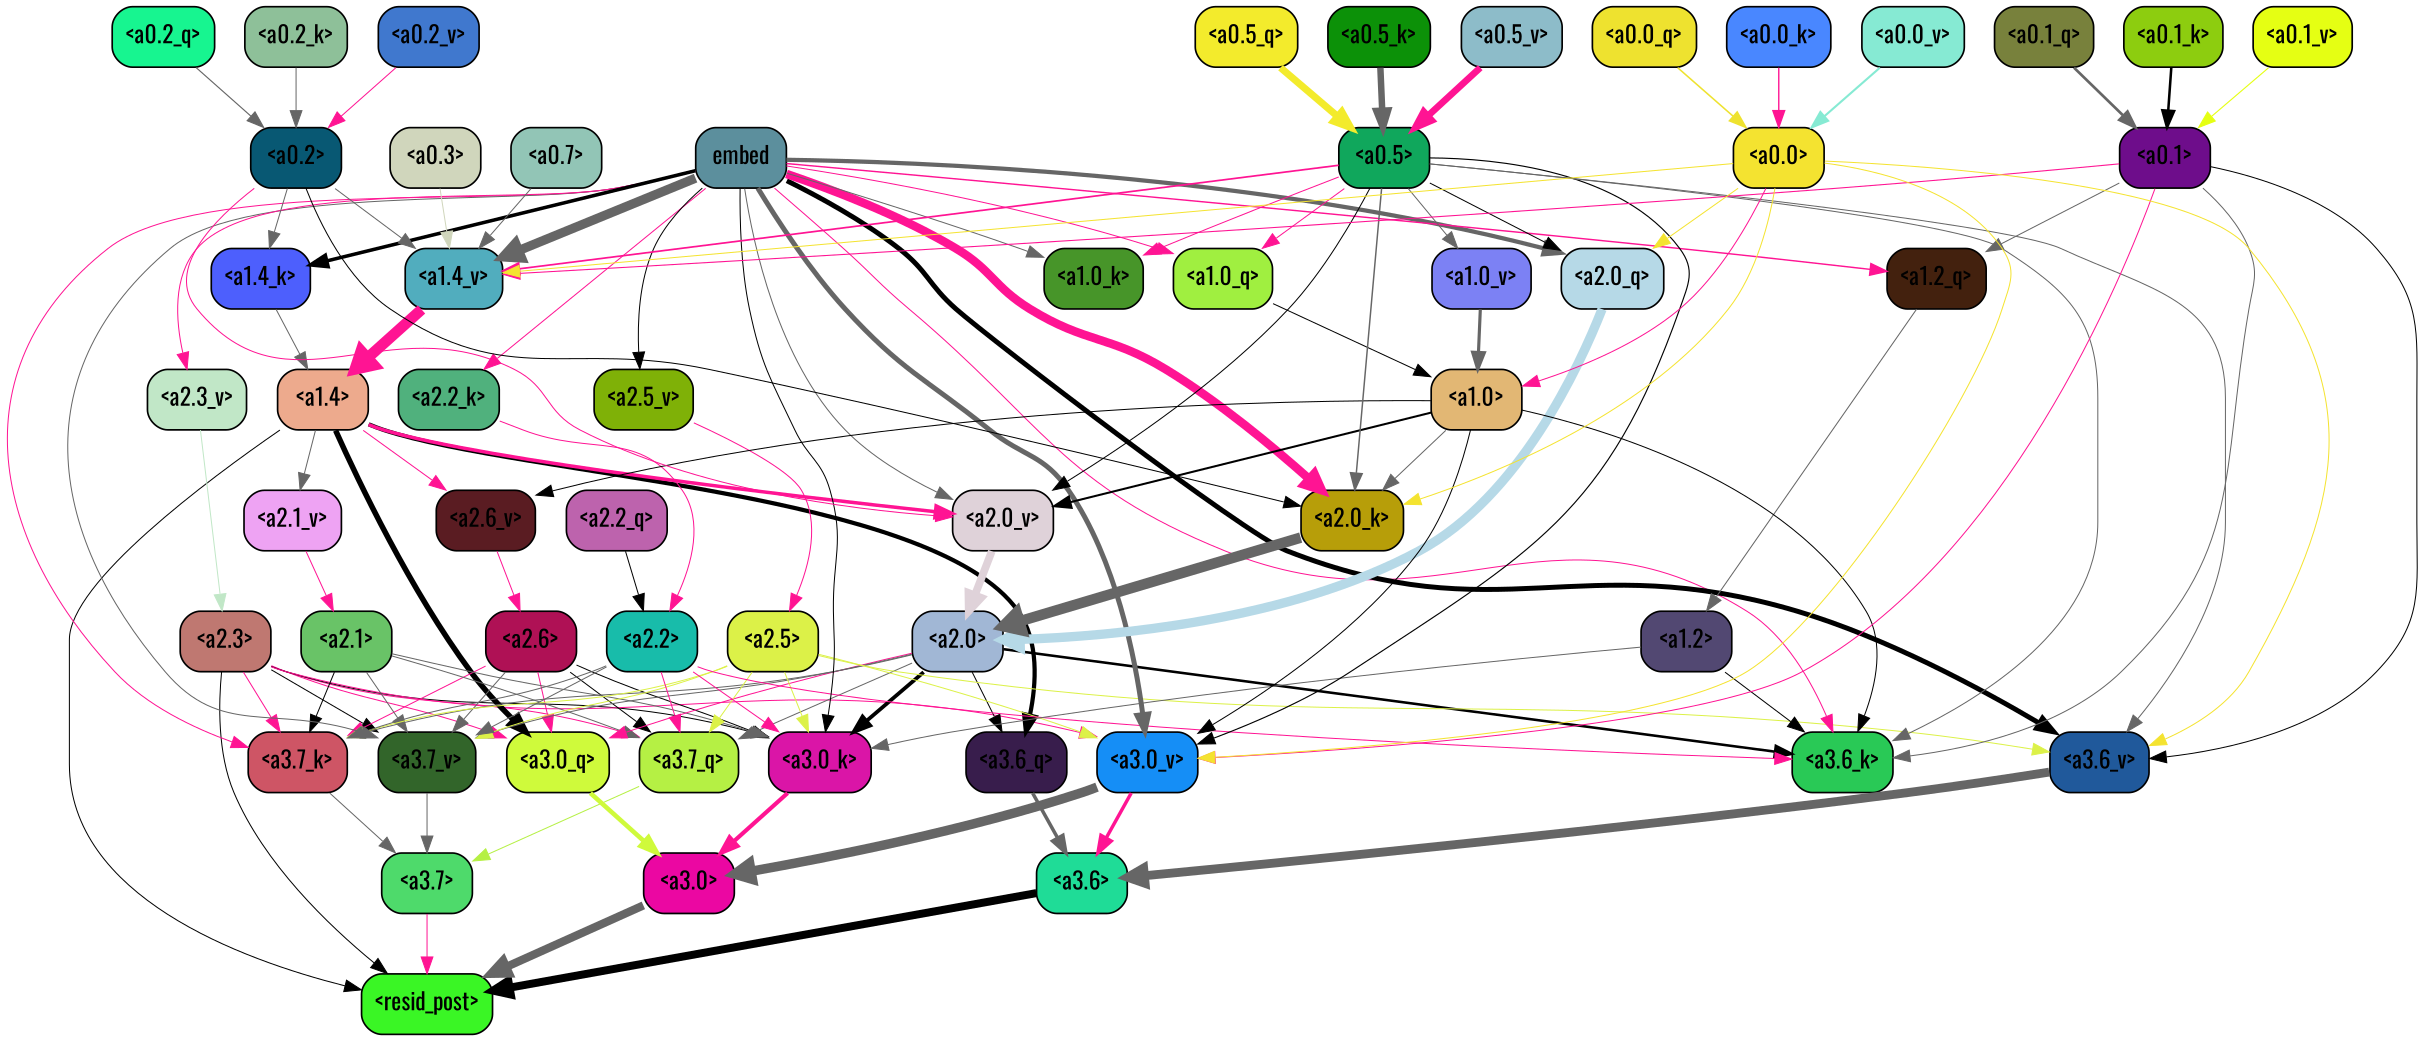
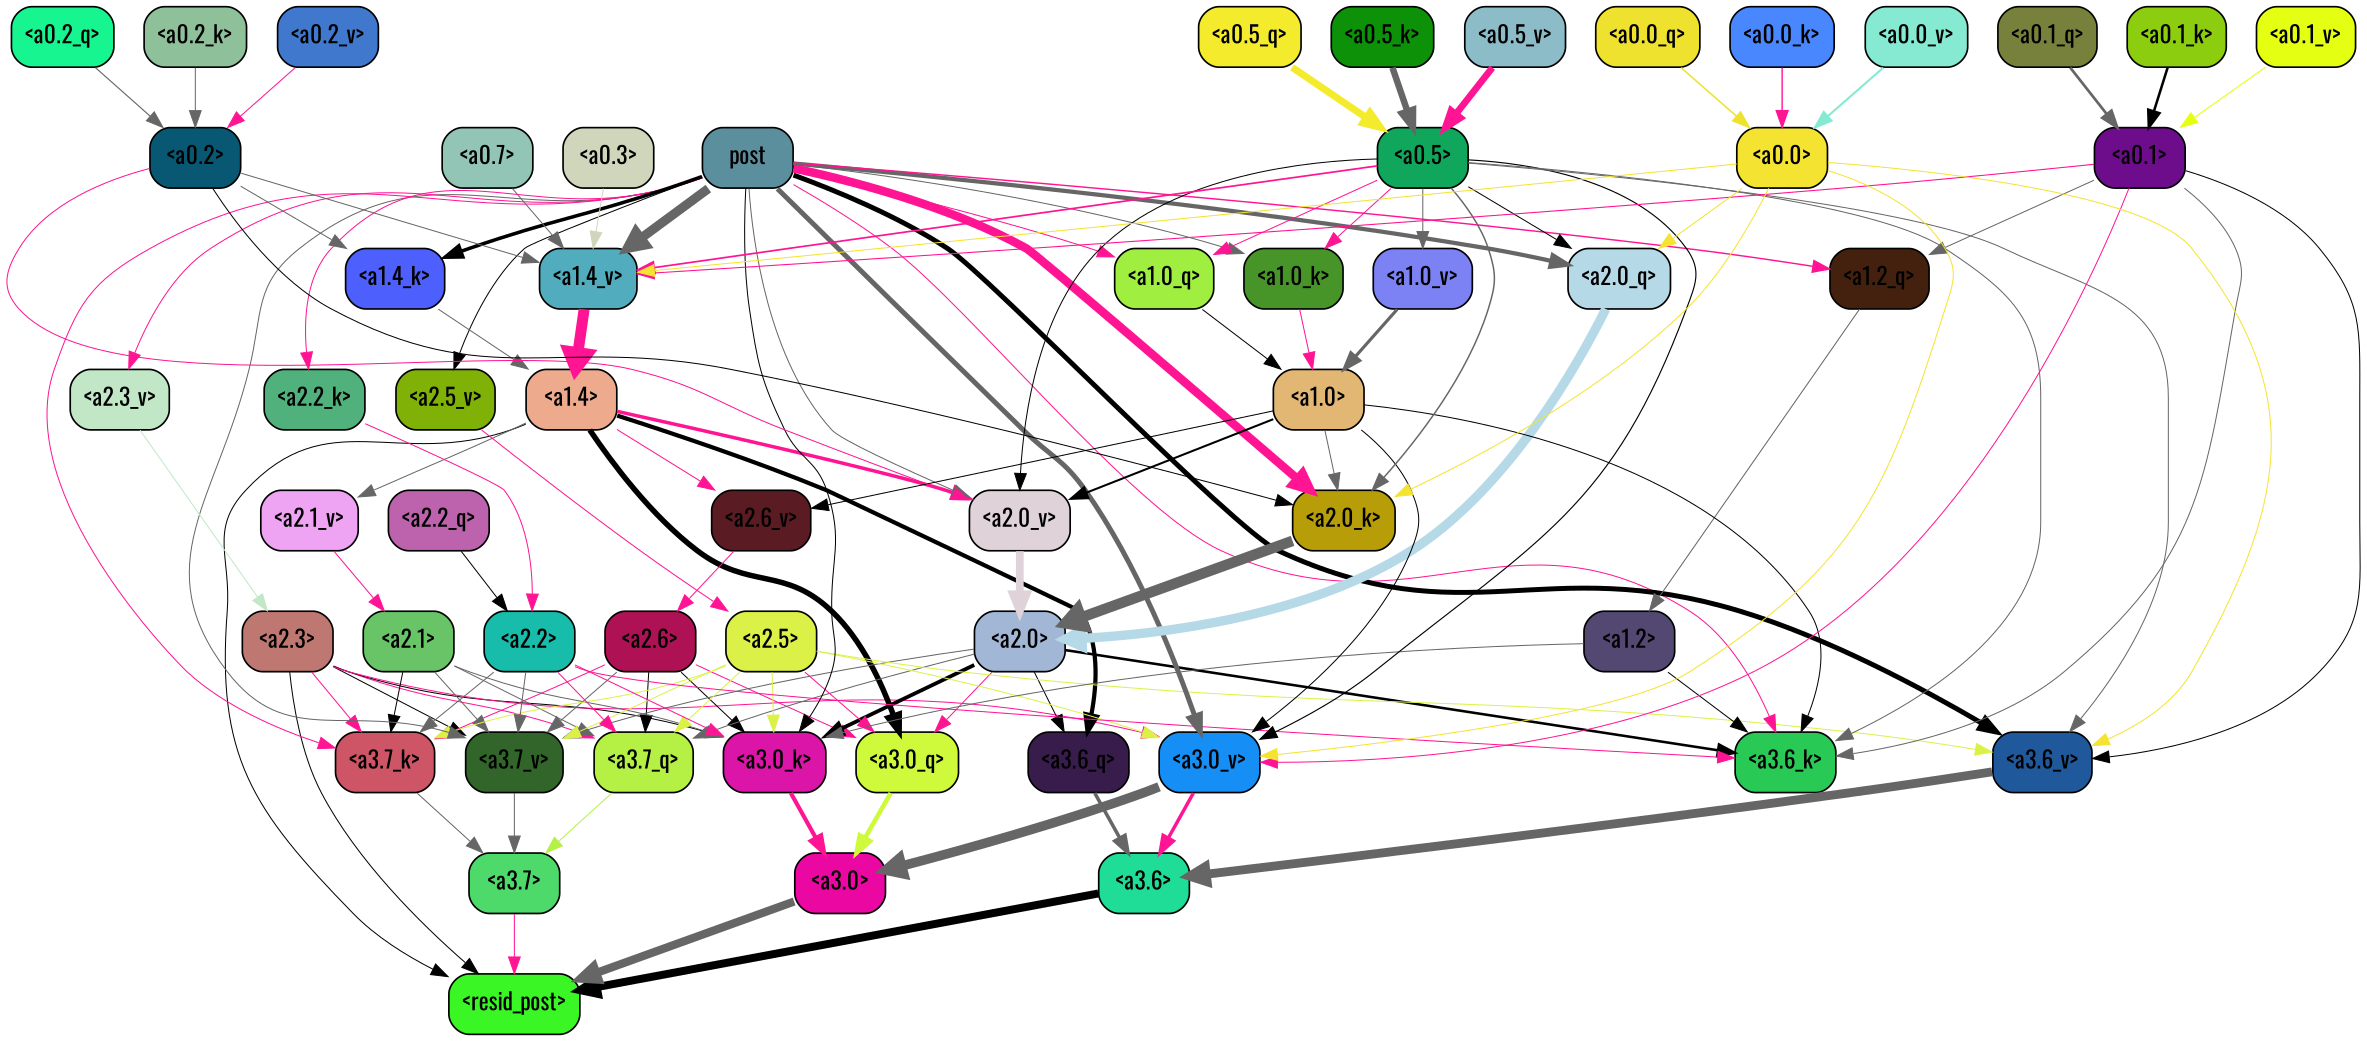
(741, 158) -> (748, 158)
(1664, 321) -> (1304, 331)
(638, 693) -> none
(380, 701) -> (833, 696)
